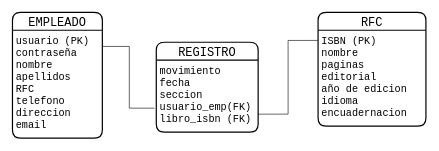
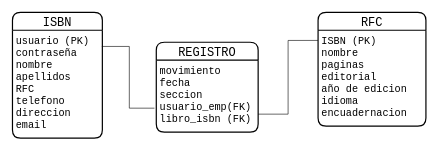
(57, 22) -> (57, 22)
